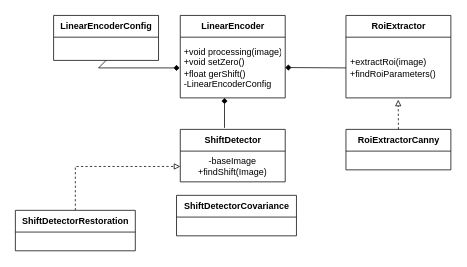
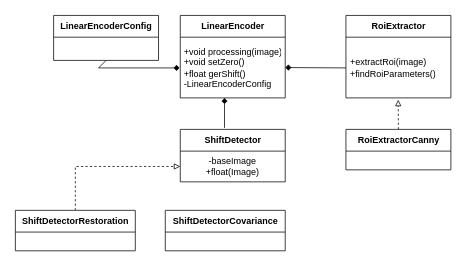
(233, 167) -> (233, 167)
(237, 216) -> (225, 231)
